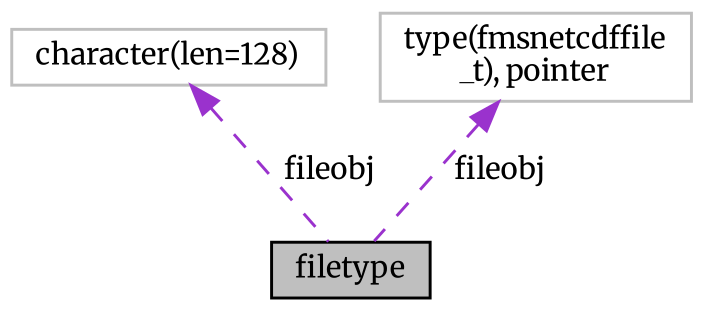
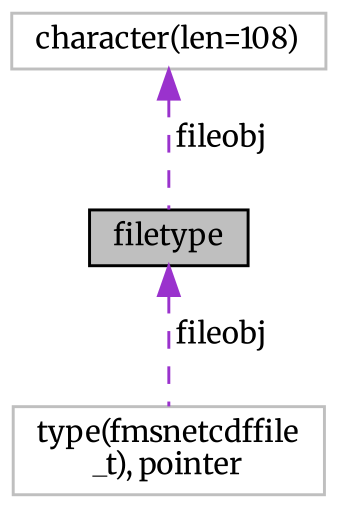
(169, 57) -> (169, 41)
(426, 183) -> (169, 351)
